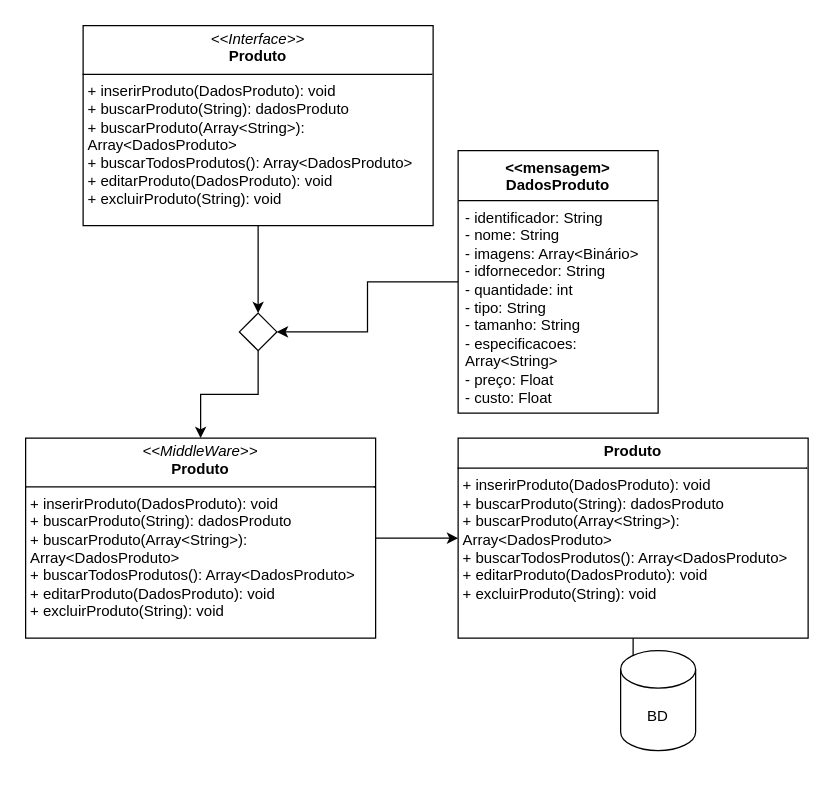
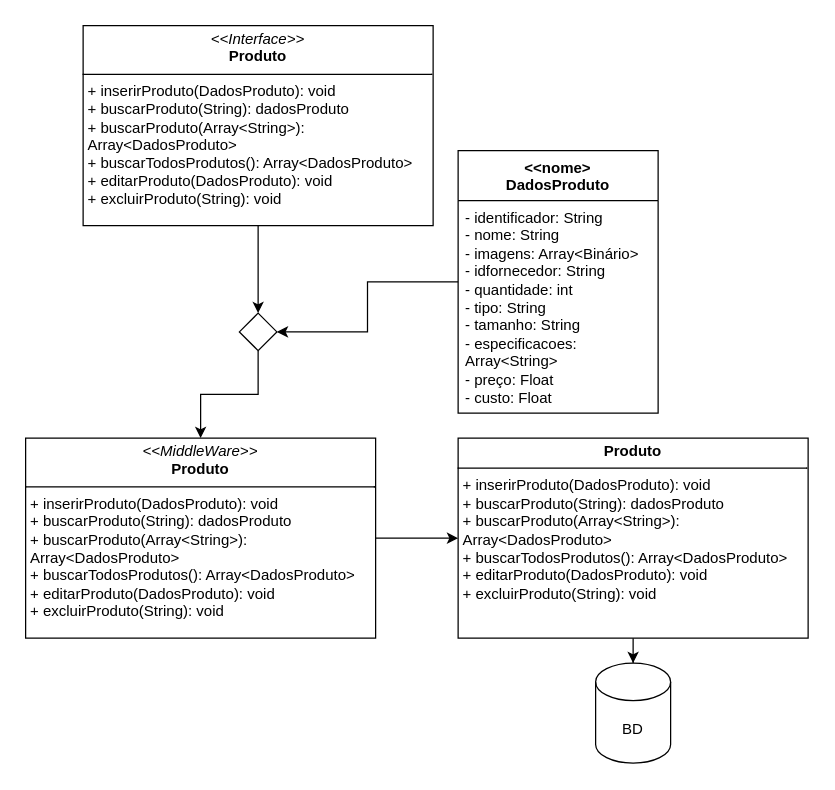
(558, 177) -> (558, 177)
(658, 701) -> (633, 713)
